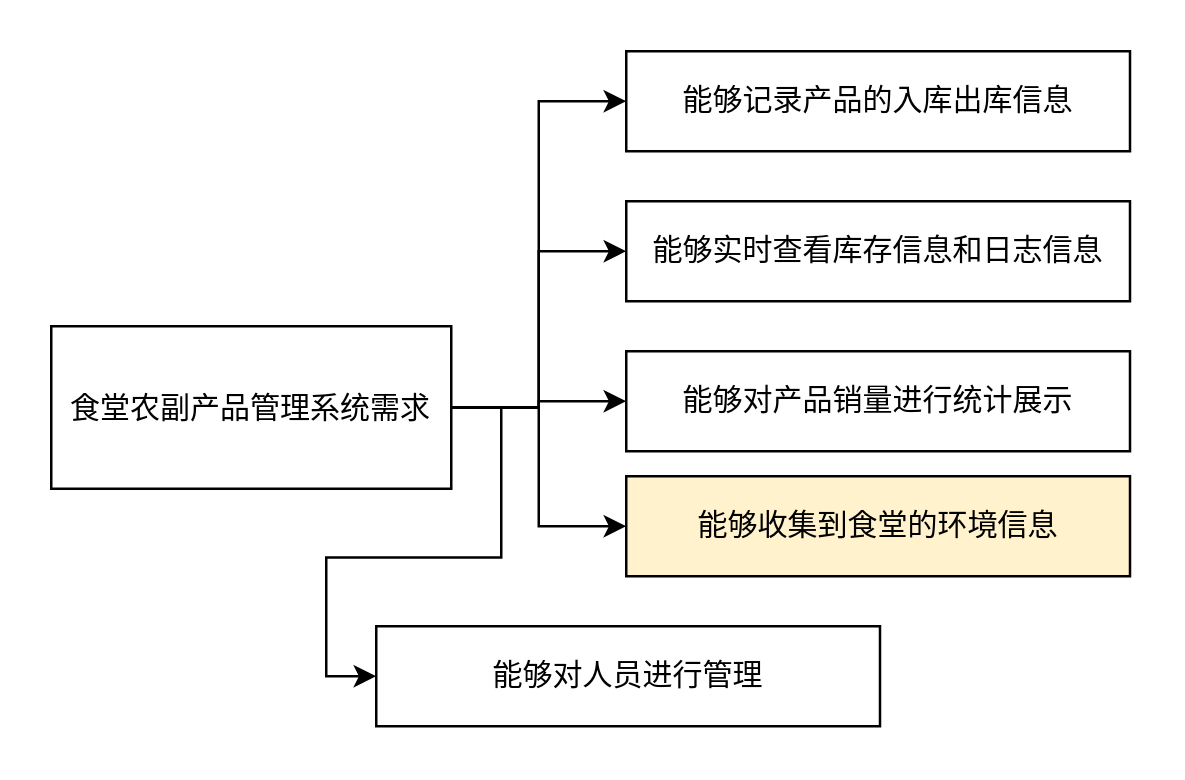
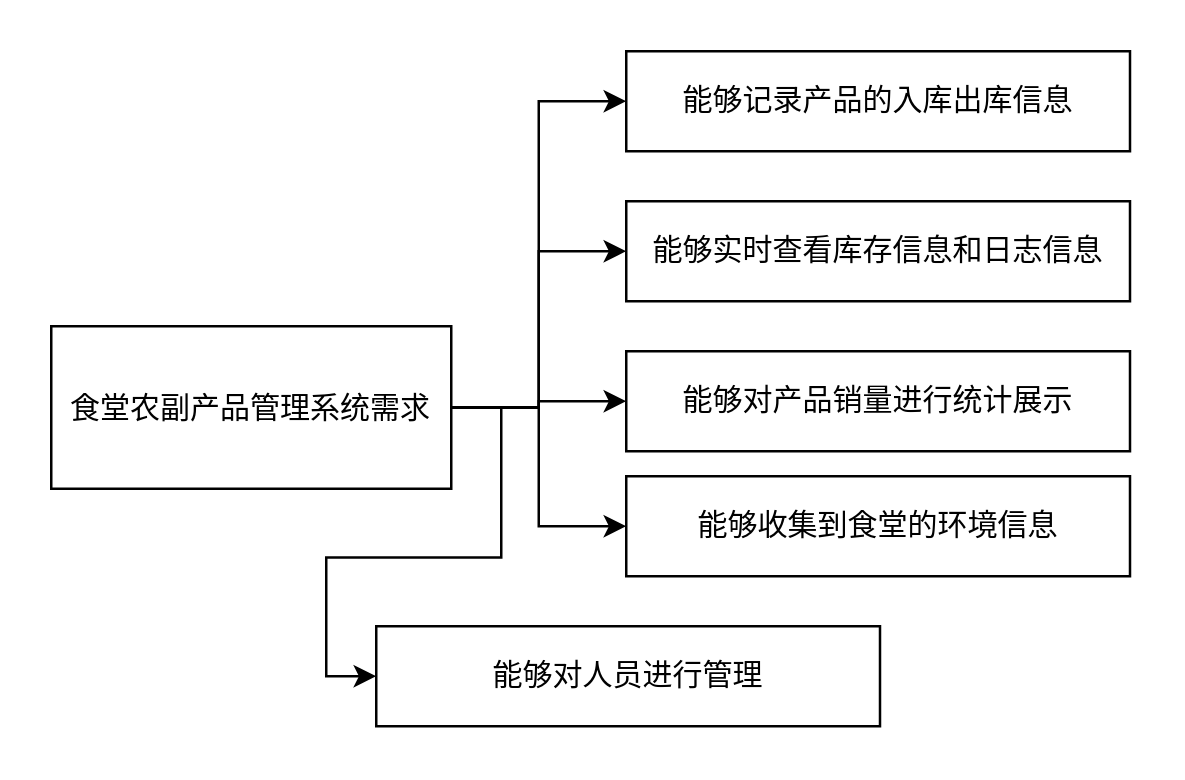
(878, 526) -> (878, 526)
